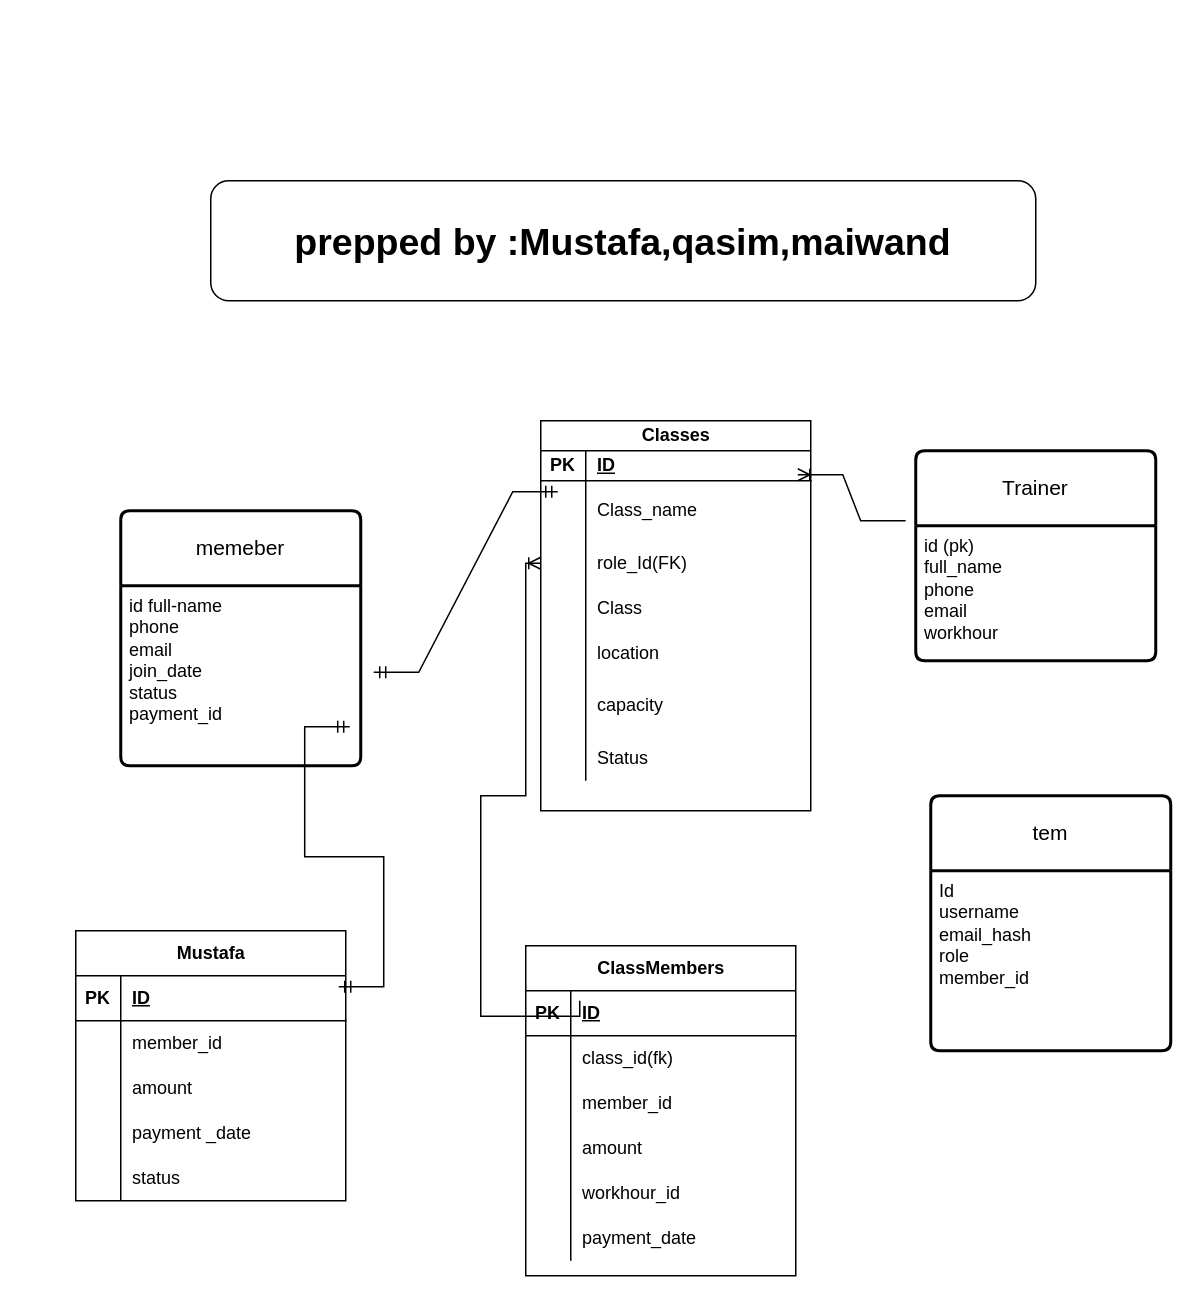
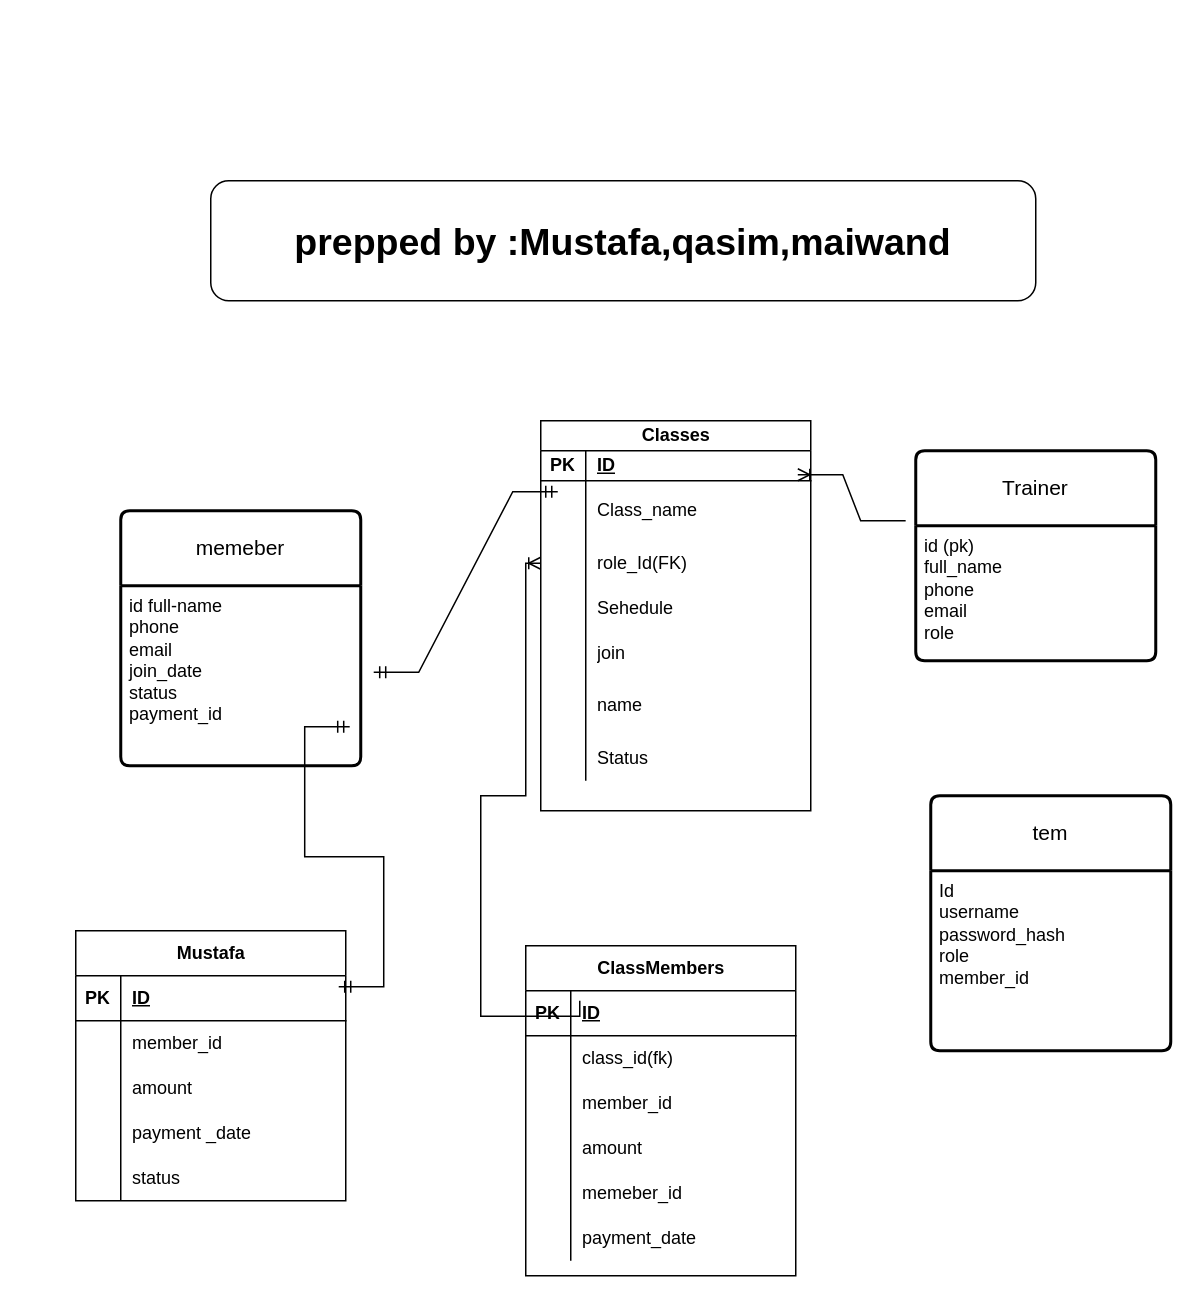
(965, 590) -> (965, 590)
(621, 608) -> (636, 608)
(633, 653) -> (616, 653)
(636, 706) -> (618, 706)
(985, 935) -> (1005, 935)
(636, 1193) -> (631, 1193)
